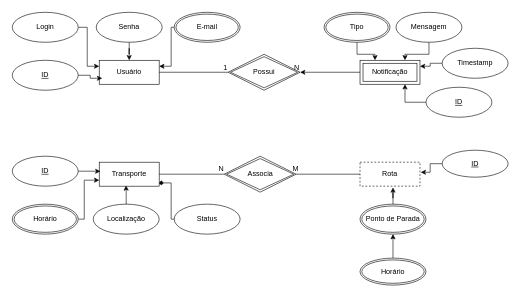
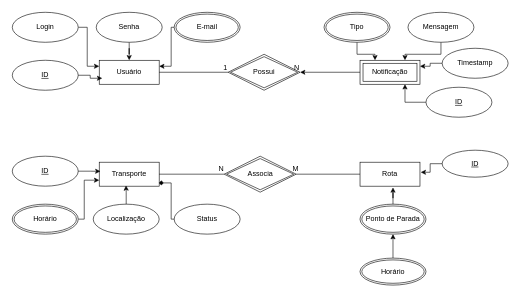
(429, 27) -> (441, 27)
(390, 174) -> (390, 174)
